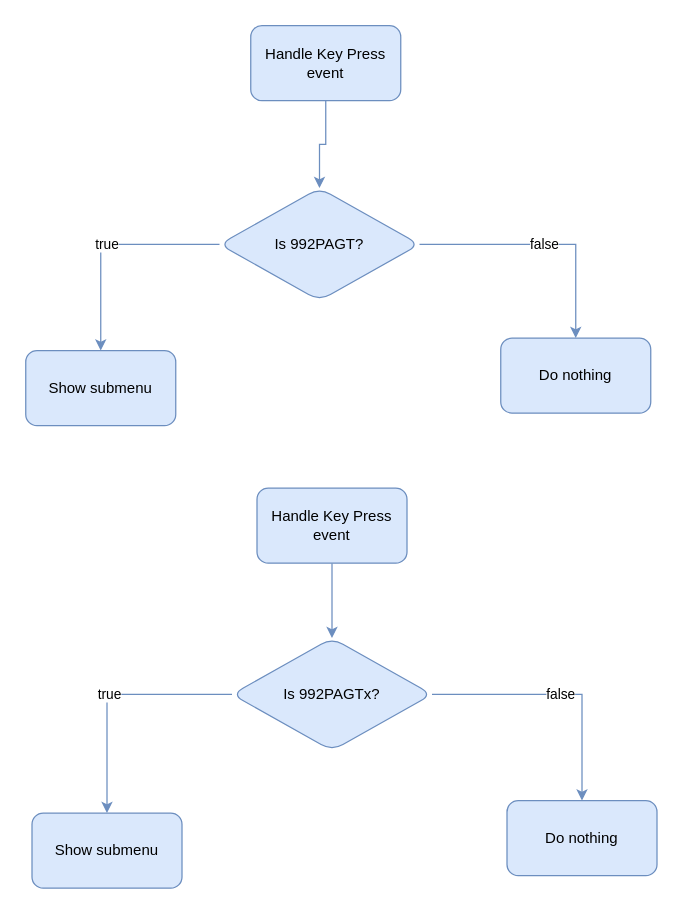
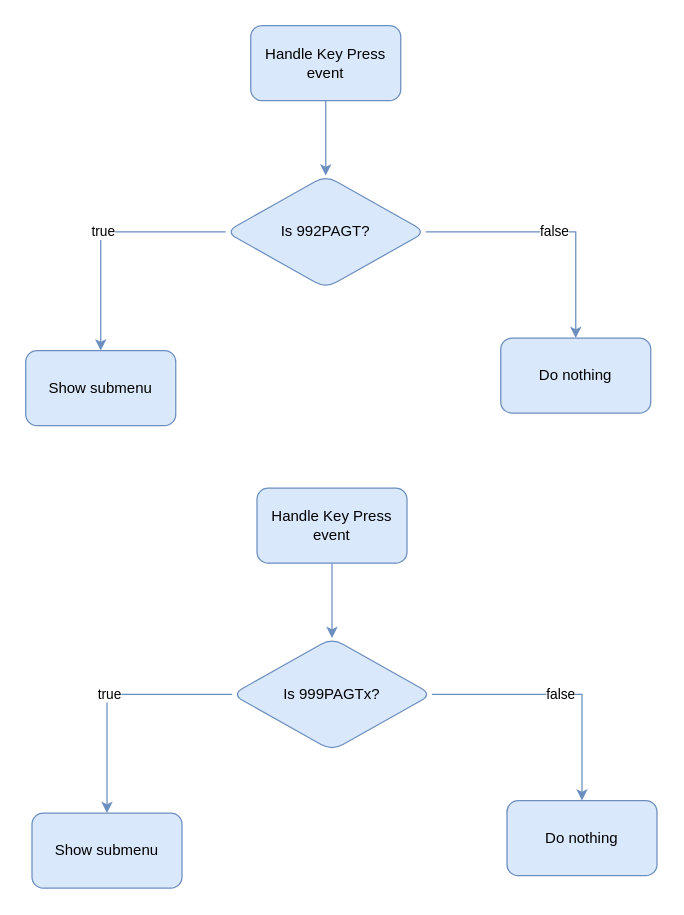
(319, 244) -> (326, 232)
(332, 694) -> (332, 694)
